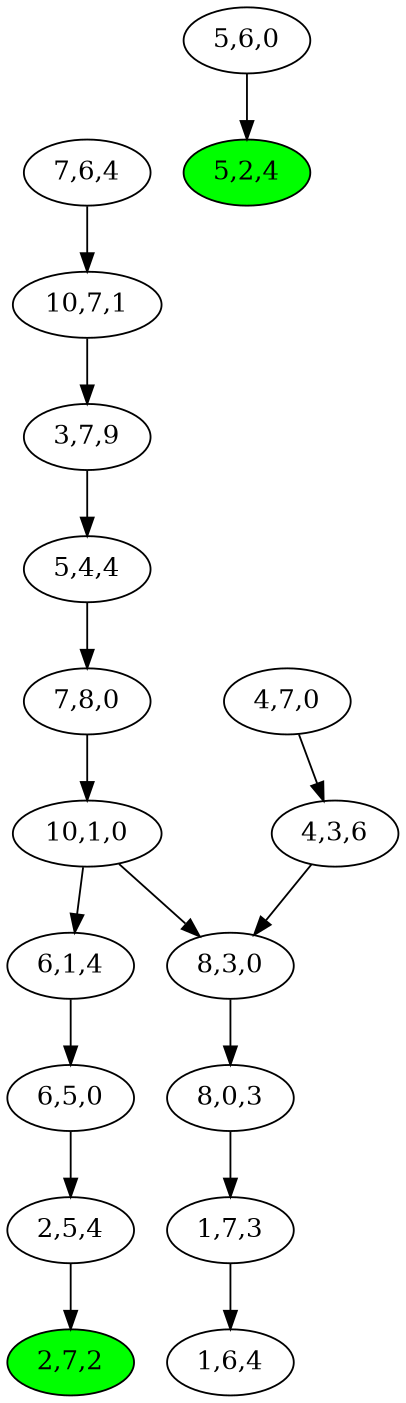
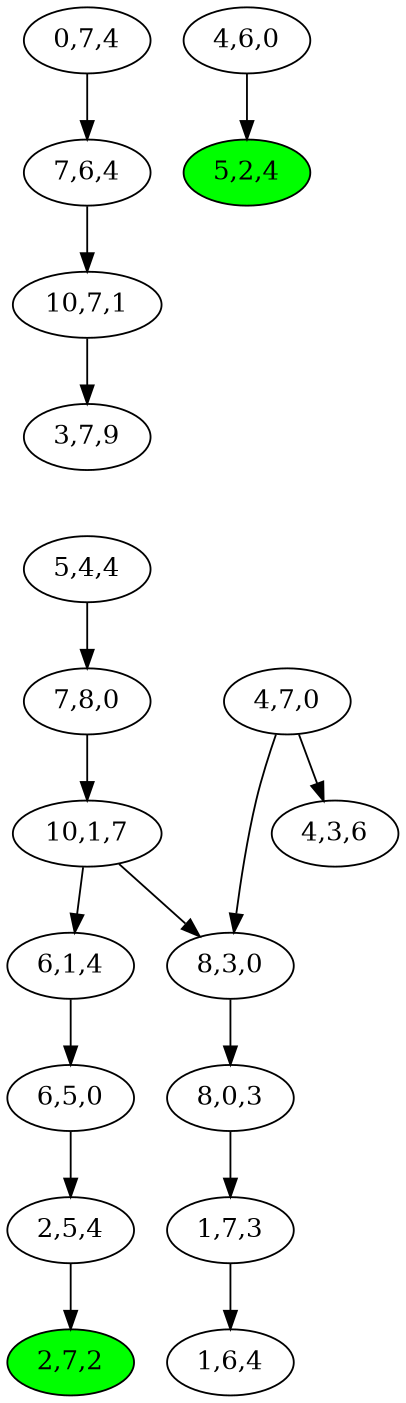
none -> (87, 40)
(247, 40) -> (247, 40)
(87, 494) -> none
(87, 834) -> (87, 834)
(289, 892) -> (251, 823)
